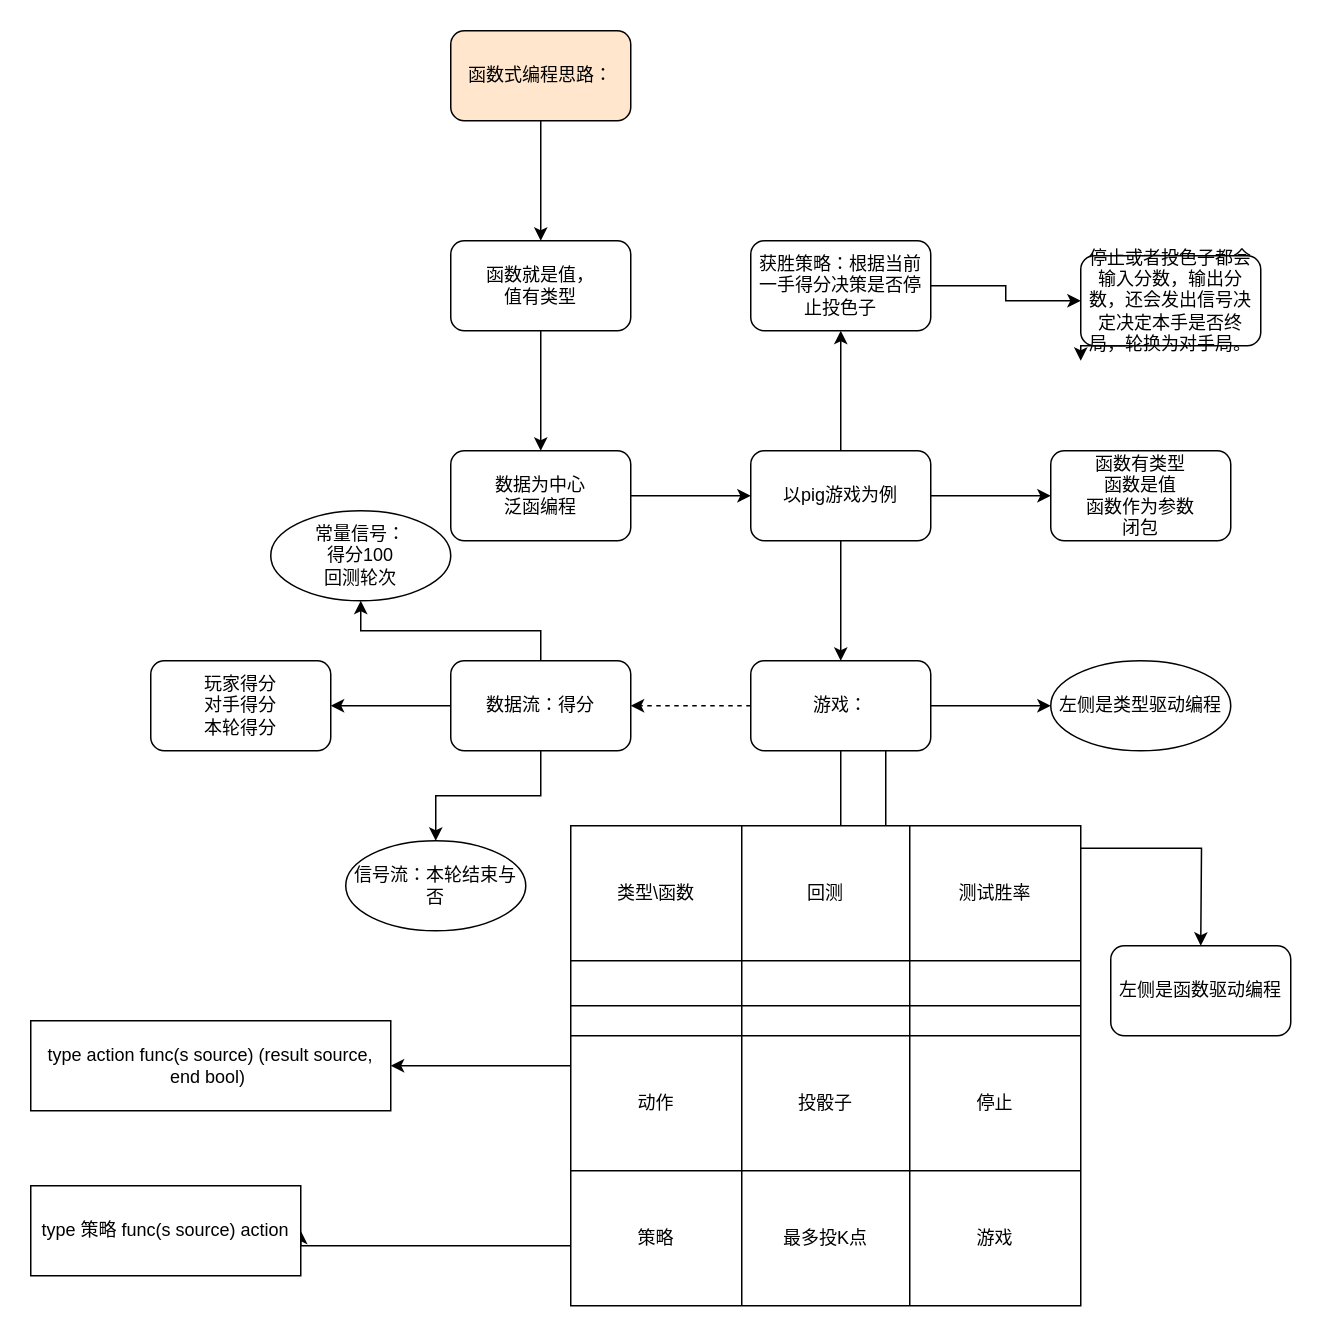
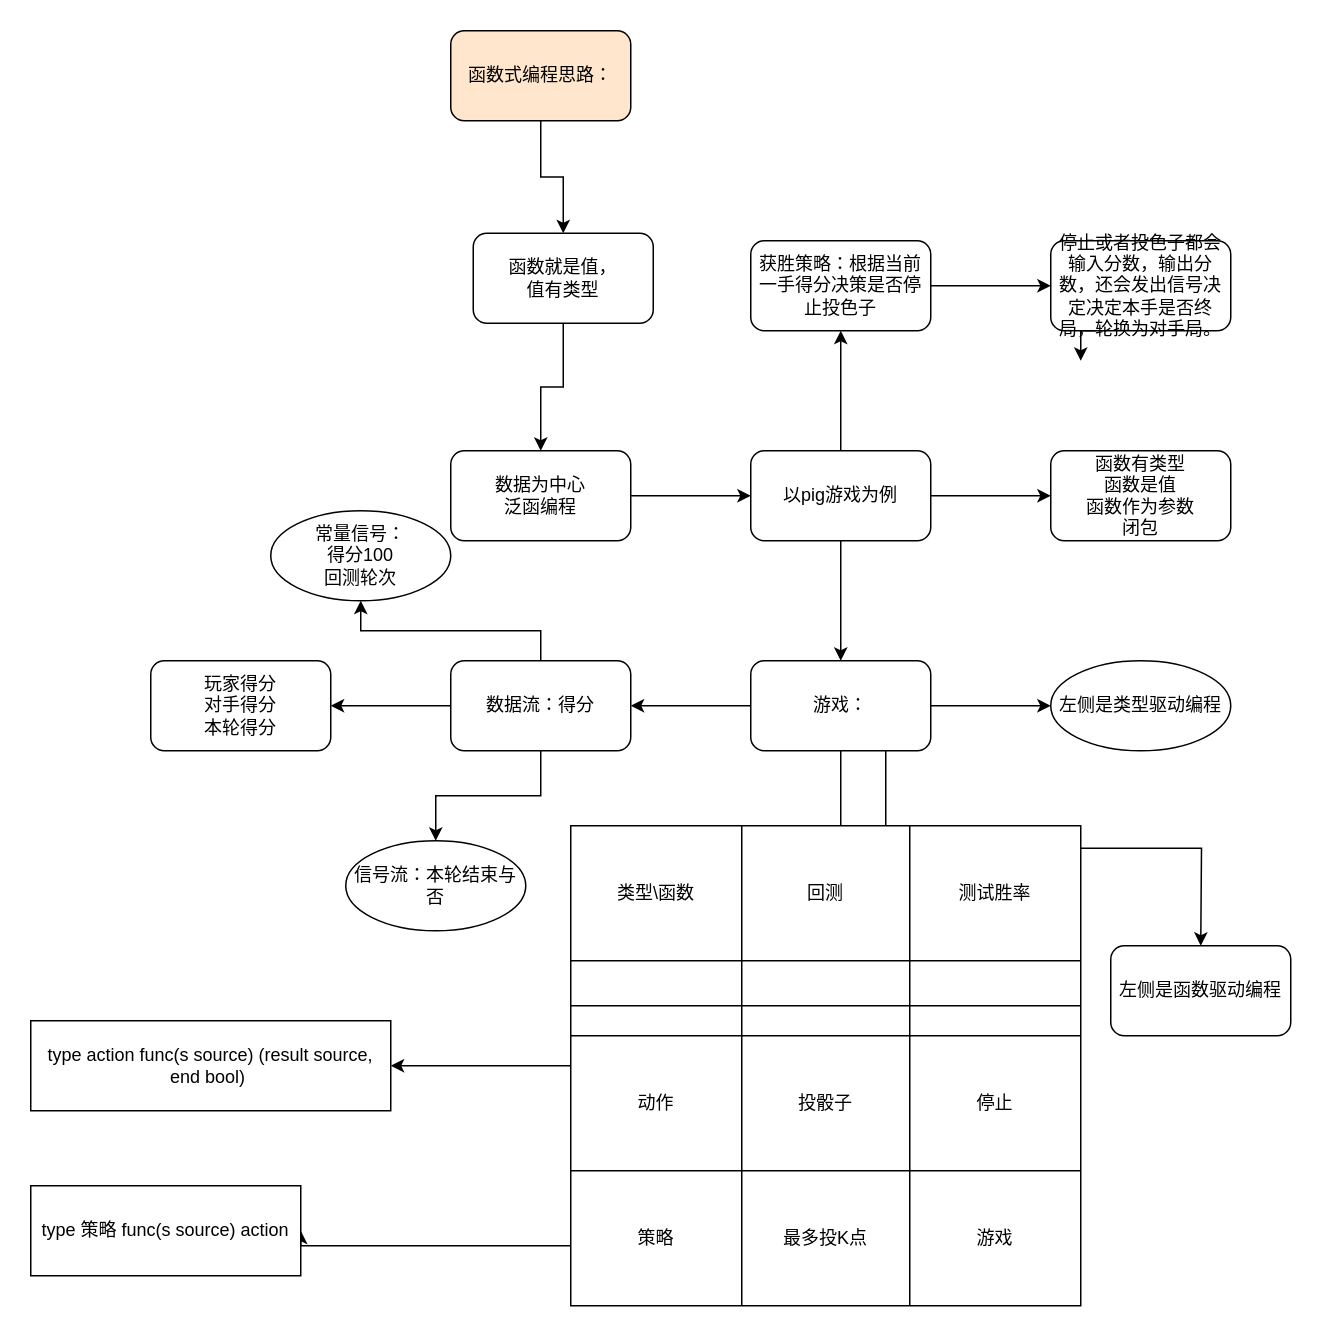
(541, 286) -> (563, 278)
(1171, 301) -> (1141, 286)
(695, 706) -> (695, 706)
